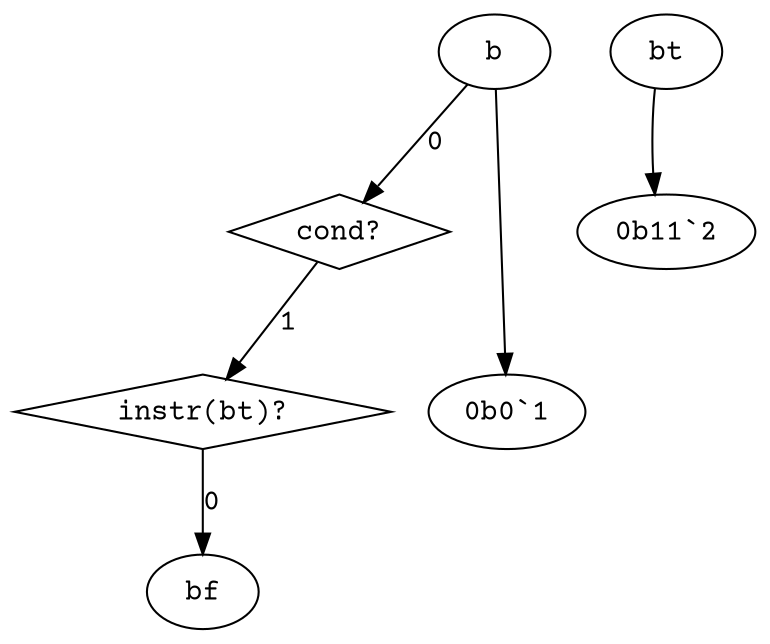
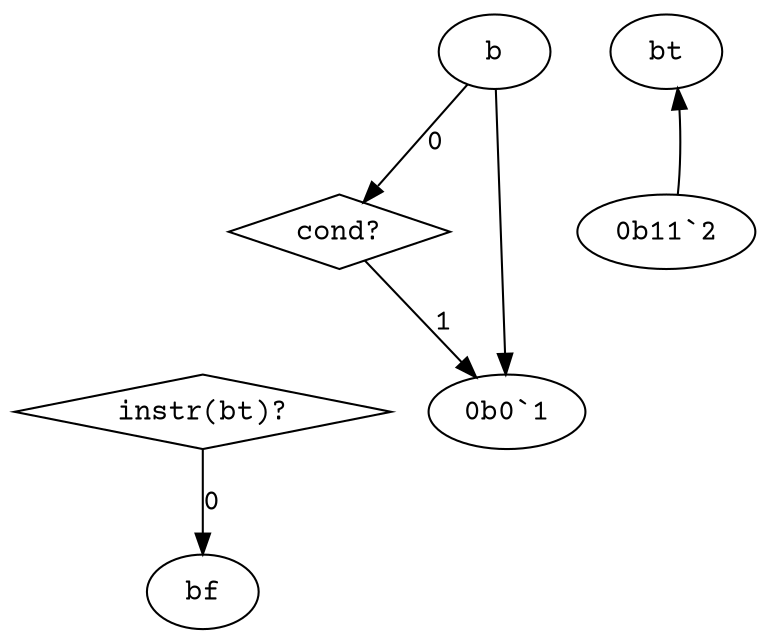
(652, 131) -> (680, 152)
(278, 312) -> (413, 311)
